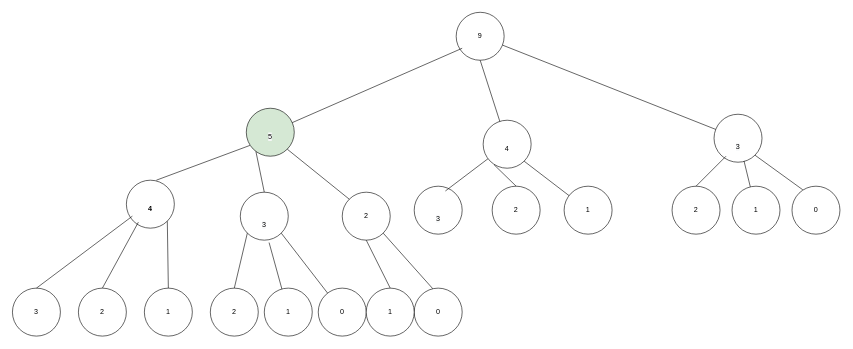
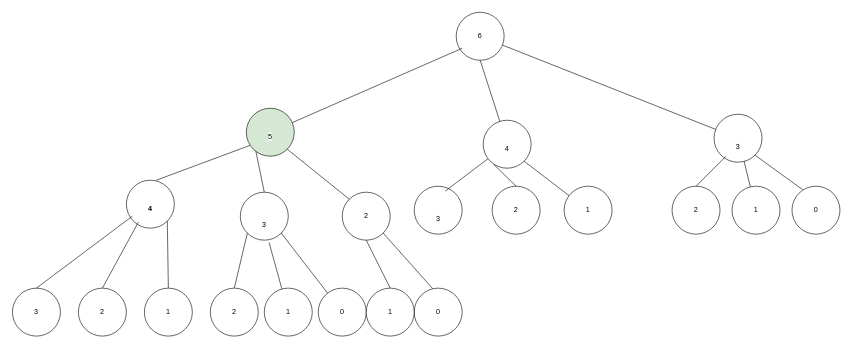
(480, 36) -> (480, 36)
